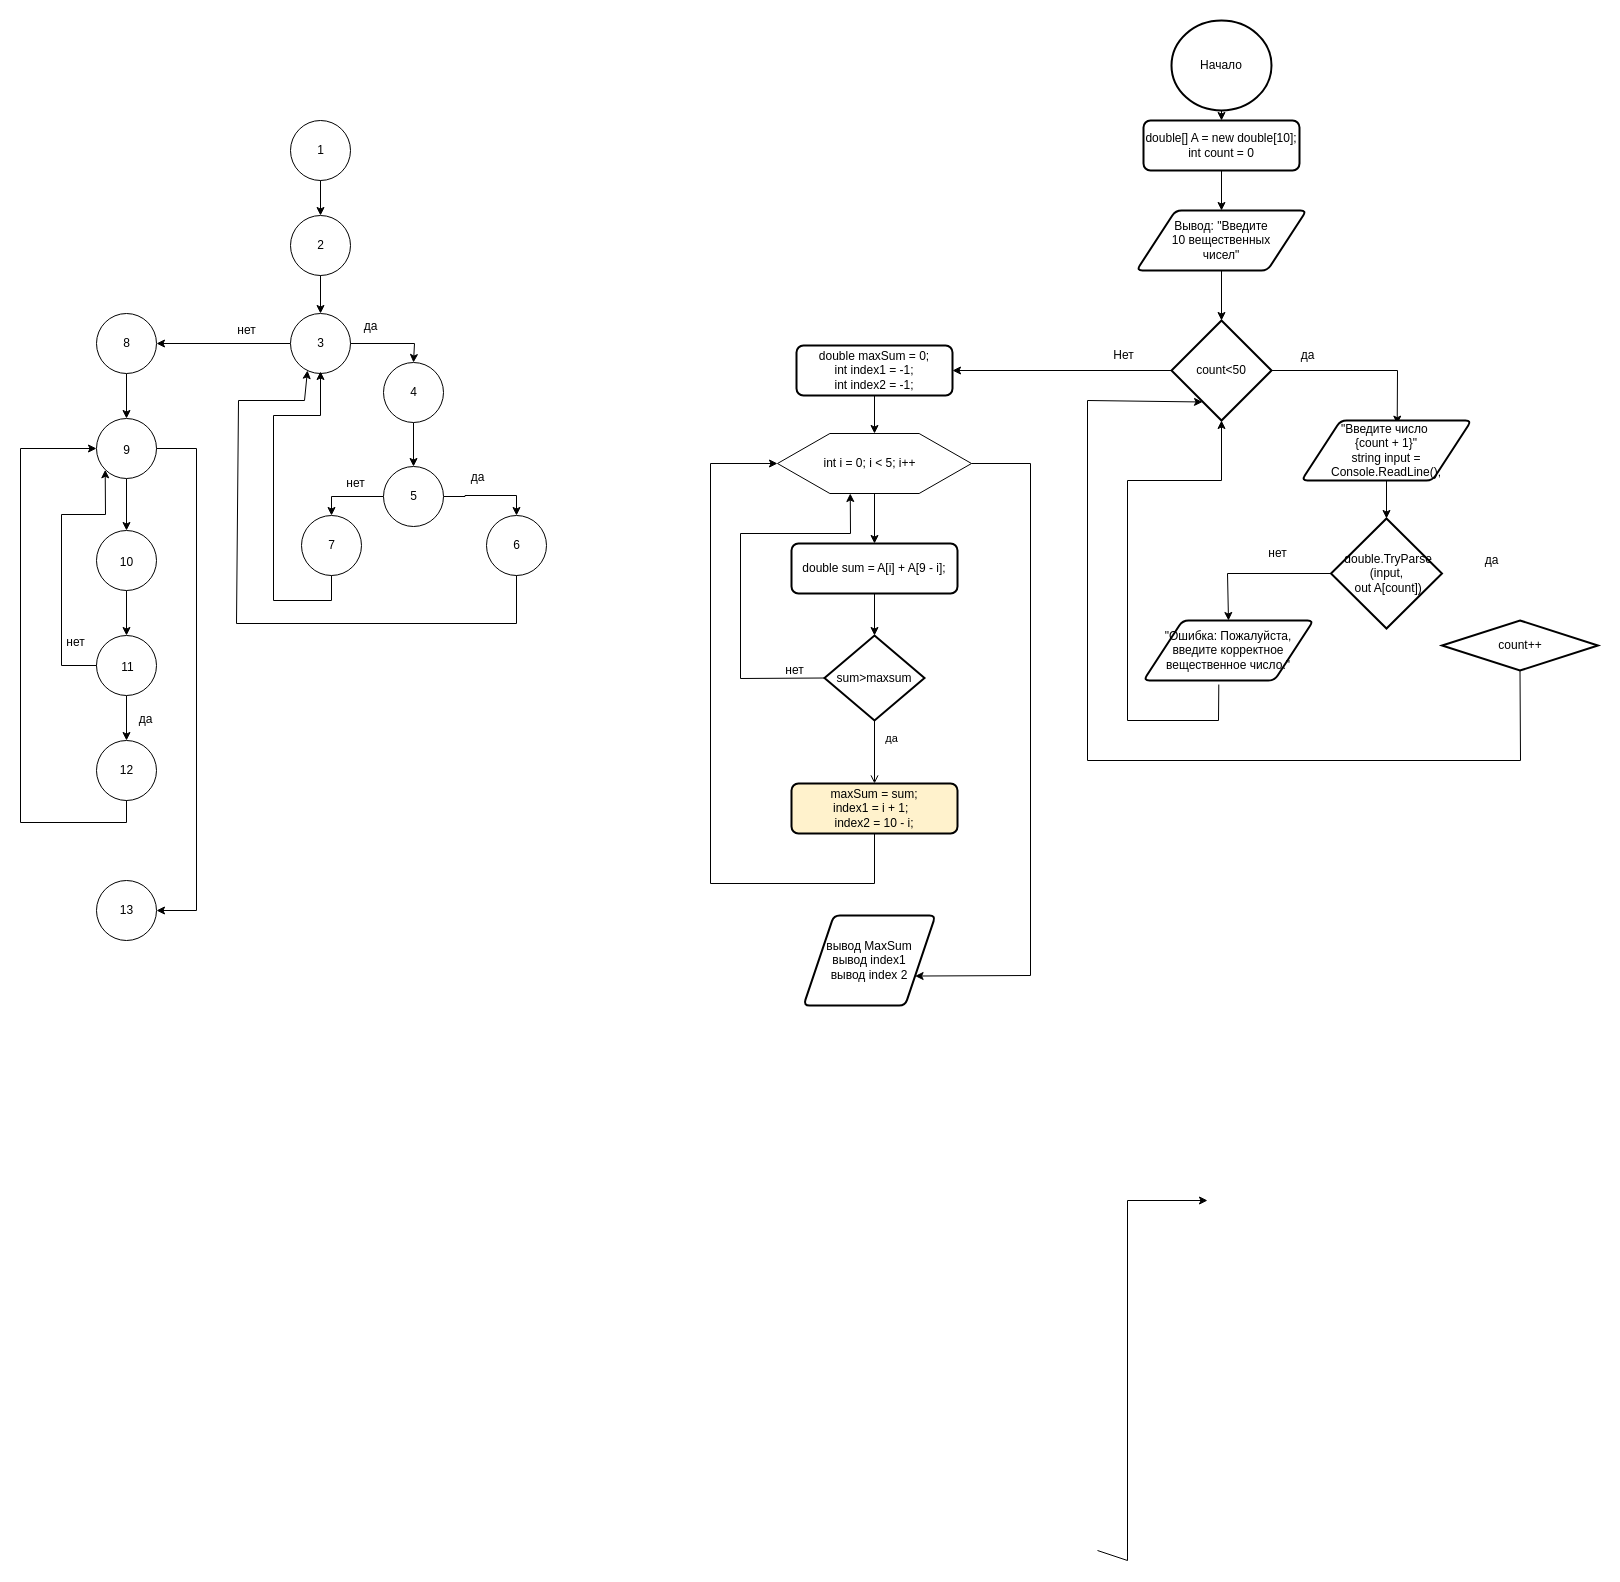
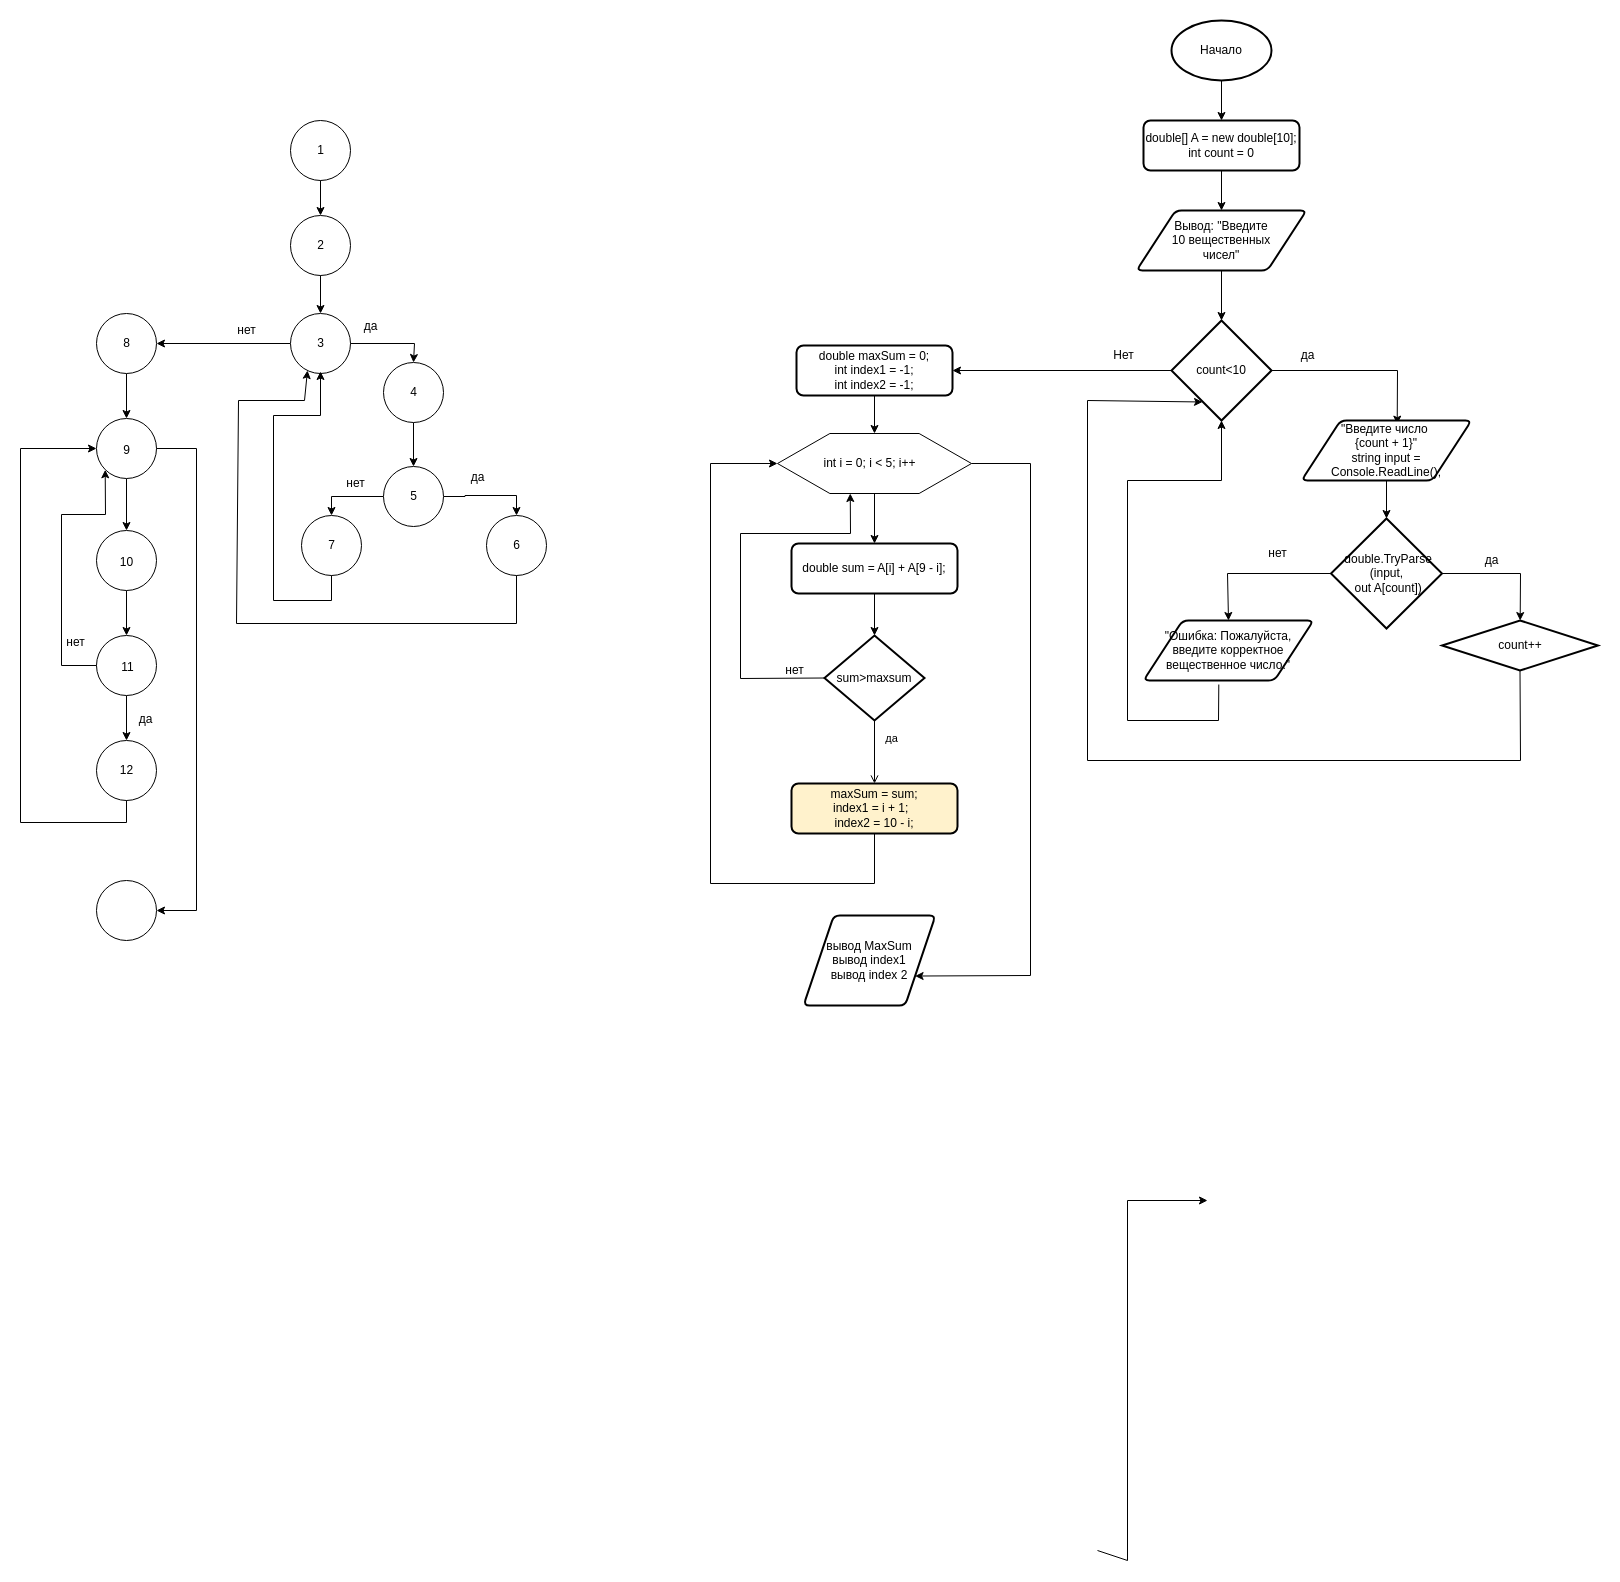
(1222, 66) -> (1222, 51)
(1222, 371) -> (1222, 371)
none -> (1501, 574)
(127, 911) -> none
